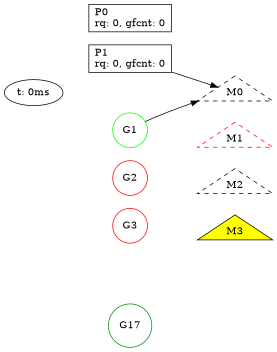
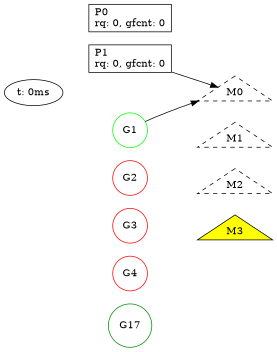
(235, 139) -> (235, 139)
none -> (130, 274)
